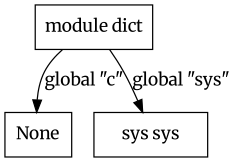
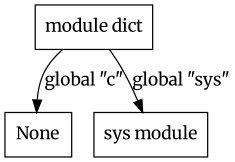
(151, 135) -> (151, 135)
